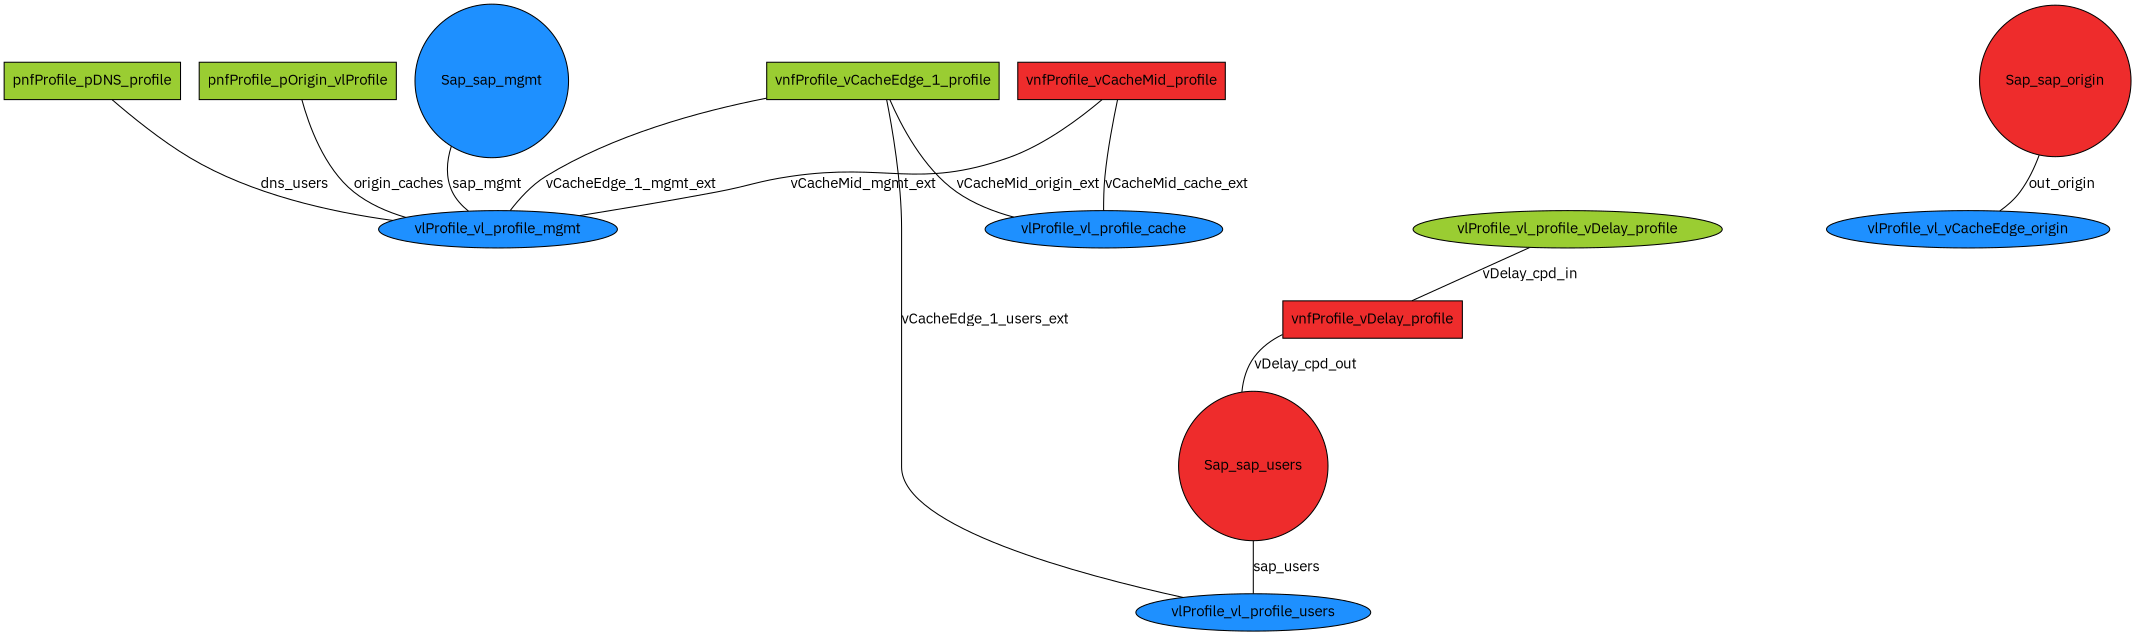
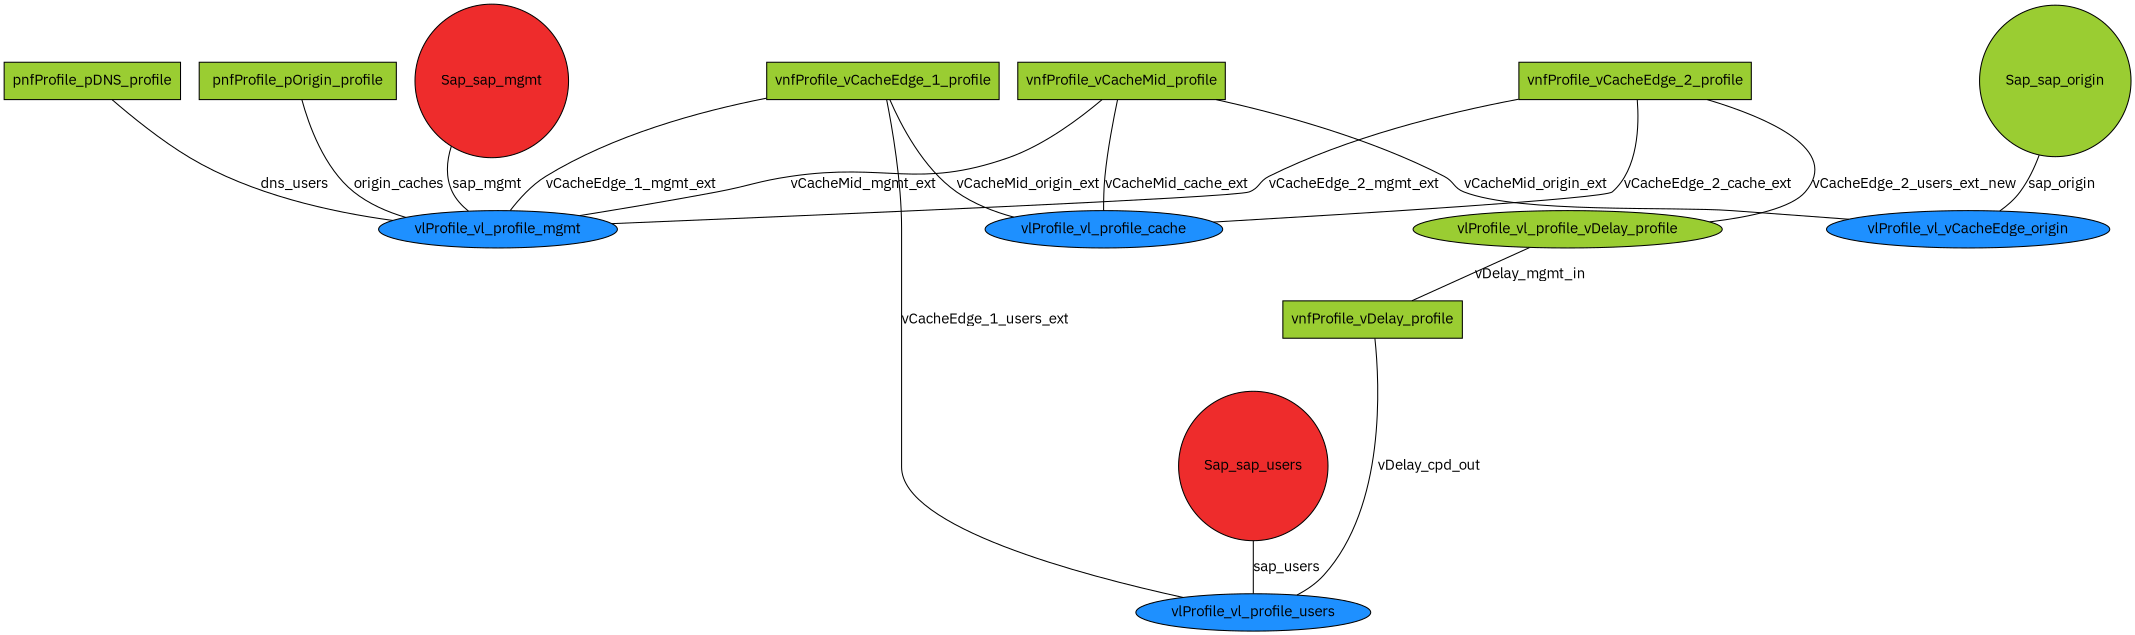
(298, 81) -> (298, 81)
(492, 81) -> (492, 81)
(1122, 81) -> (1122, 81)
none -> (1635, 81)
(2055, 81) -> (2055, 81)
(2062, 184) -> (2062, 184)
none -> (1555, 206)
(1530, 274) -> (1530, 274)
(1373, 320) -> (1373, 320)
(1254, 357) -> (1369, 479)
